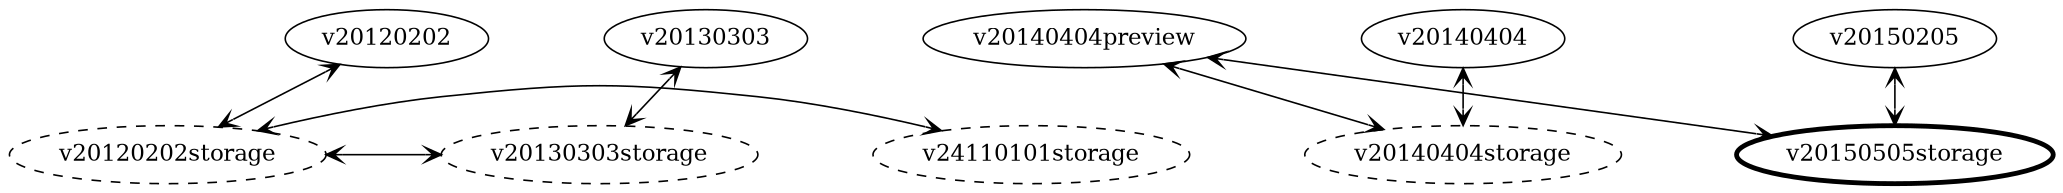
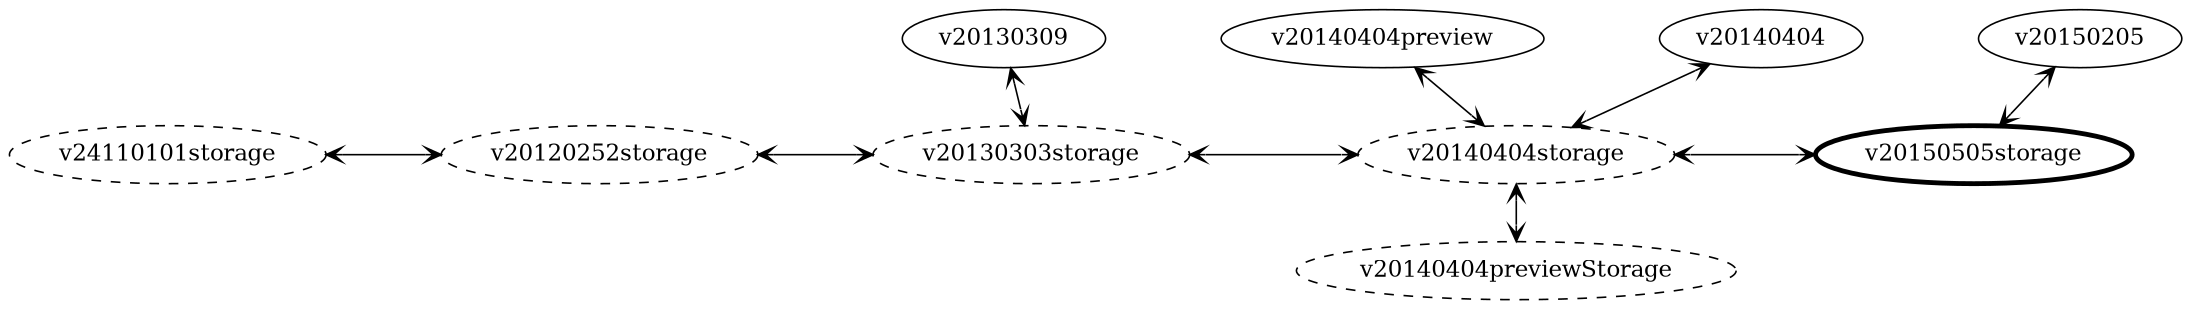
(387, 39) -> none
(706, 39) -> (1004, 39)
(1490, 97) -> (1745, 155)
(168, 155) -> (600, 155)
none -> (1274, 155)
none -> (1516, 271)
